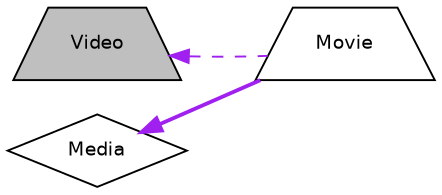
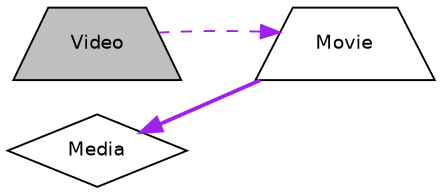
(228, 57) -> (210, 31)
